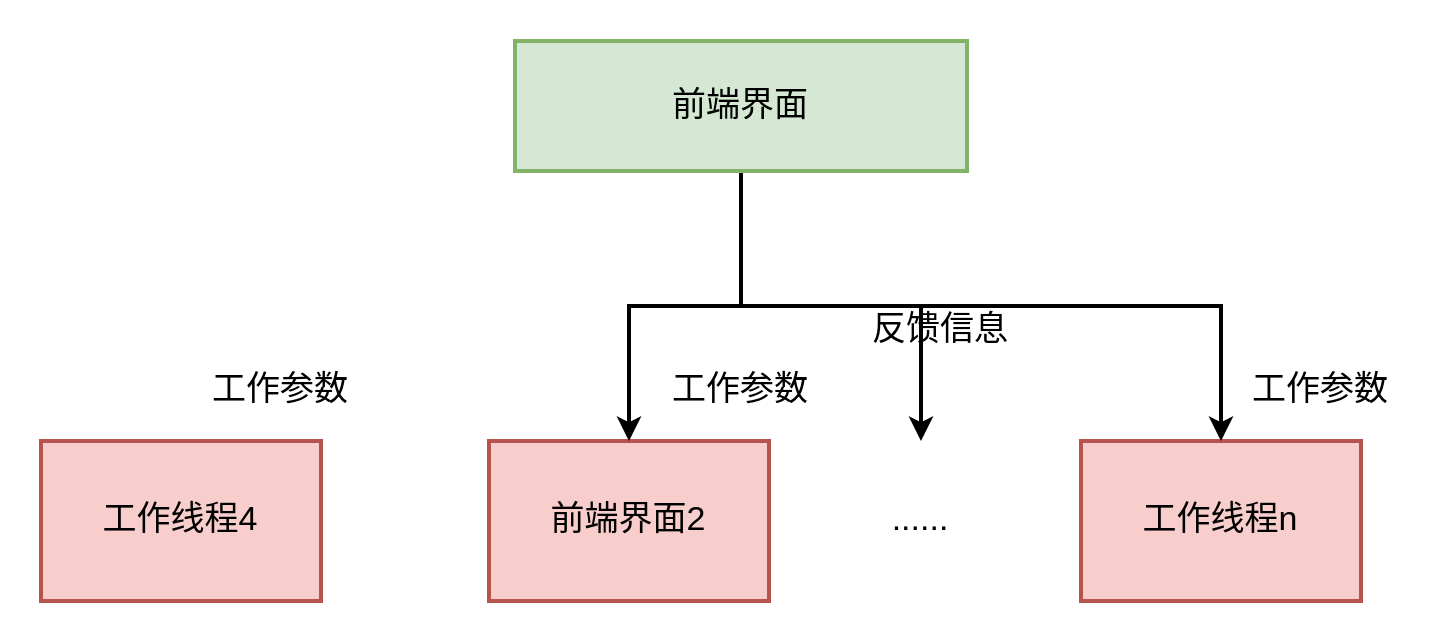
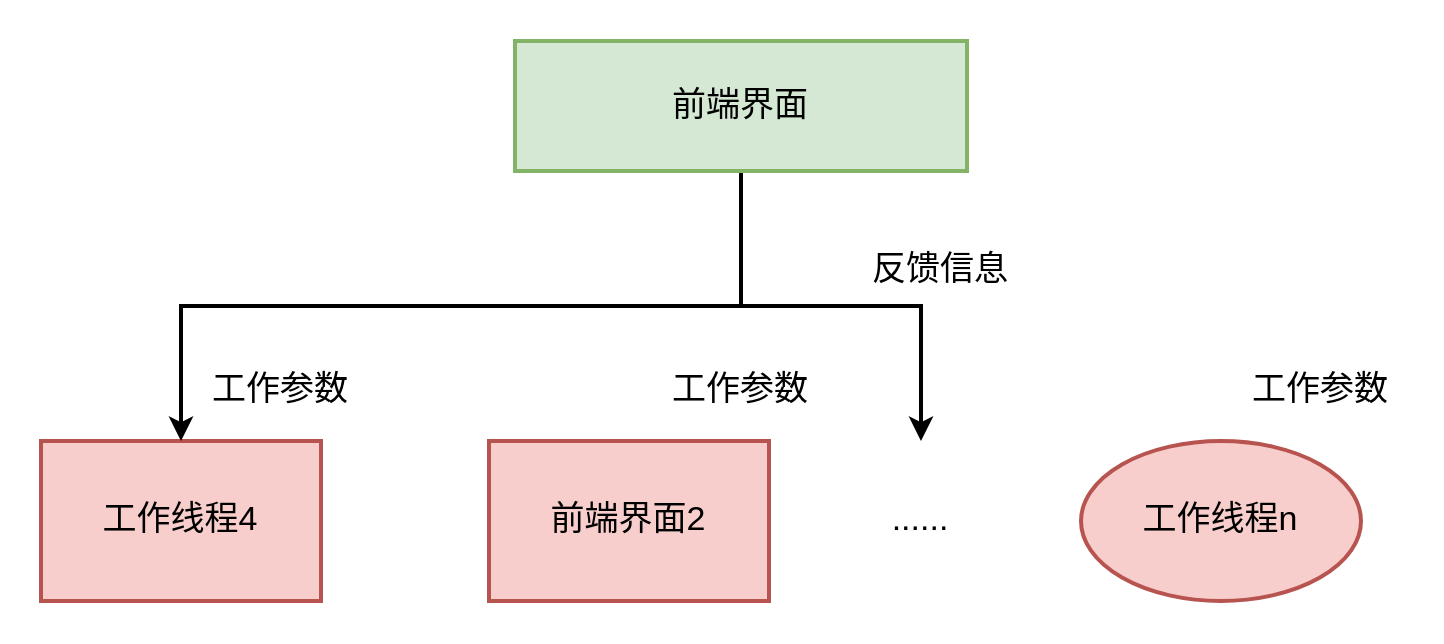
none -> (345, 306)
(1132, 306) -> none
(941, 331) -> (941, 271)
(629, 366) -> none
(1221, 521) -> (1221, 521)
